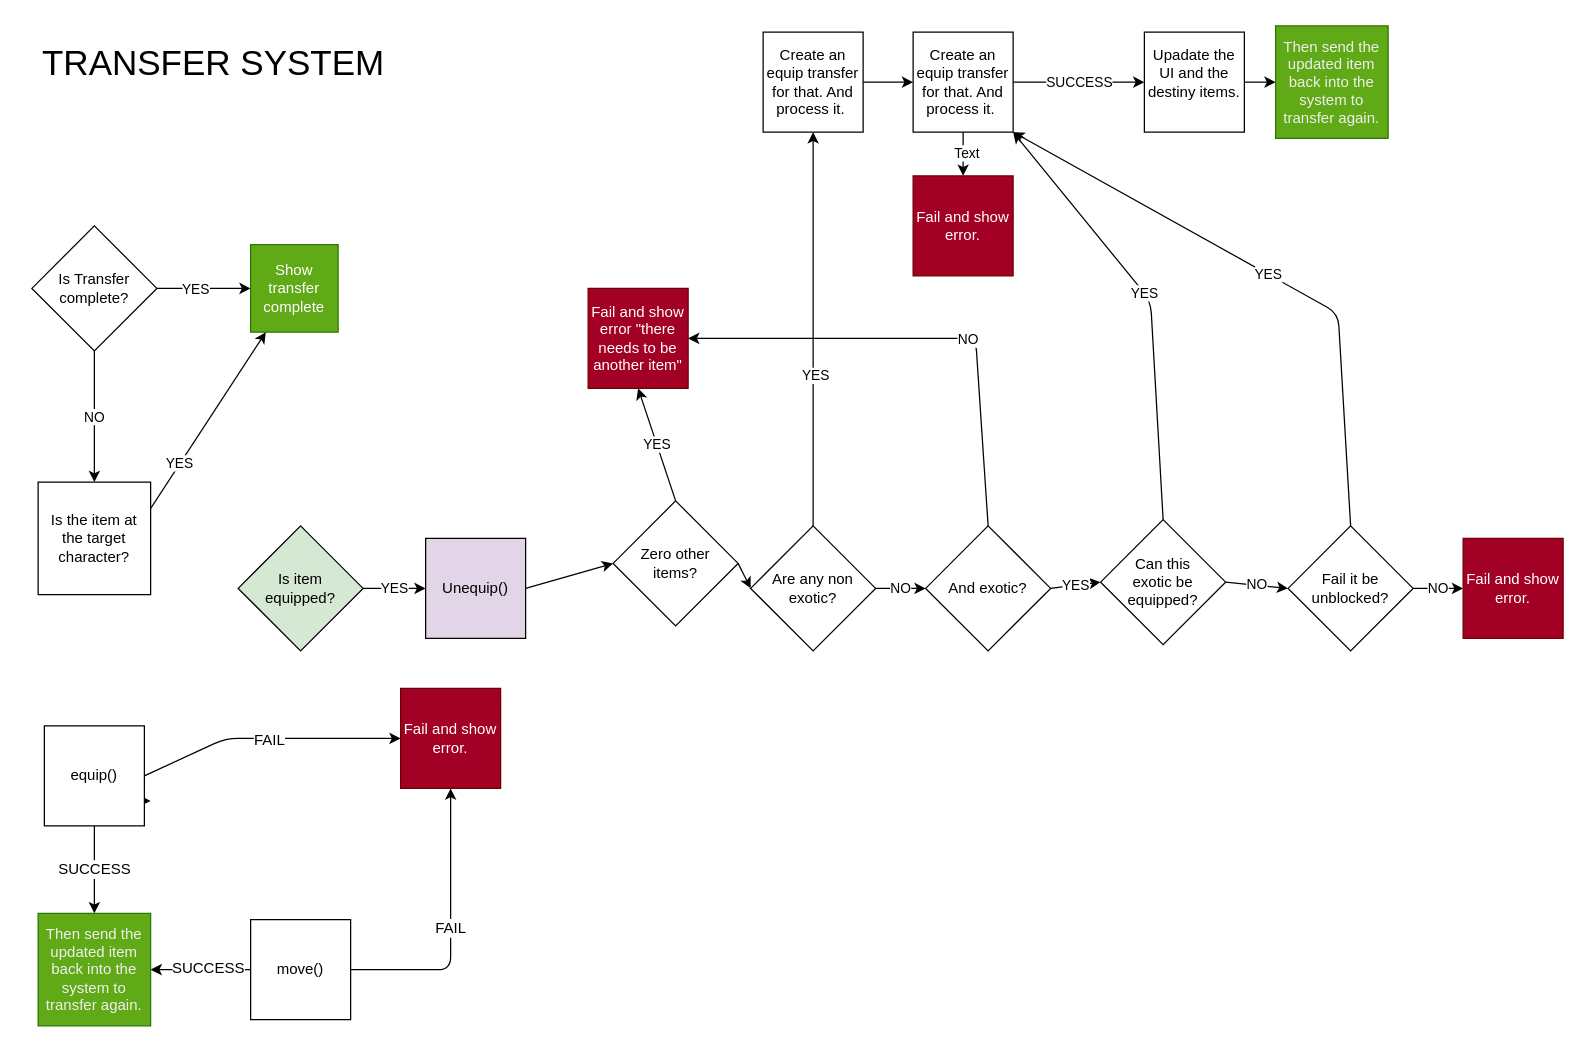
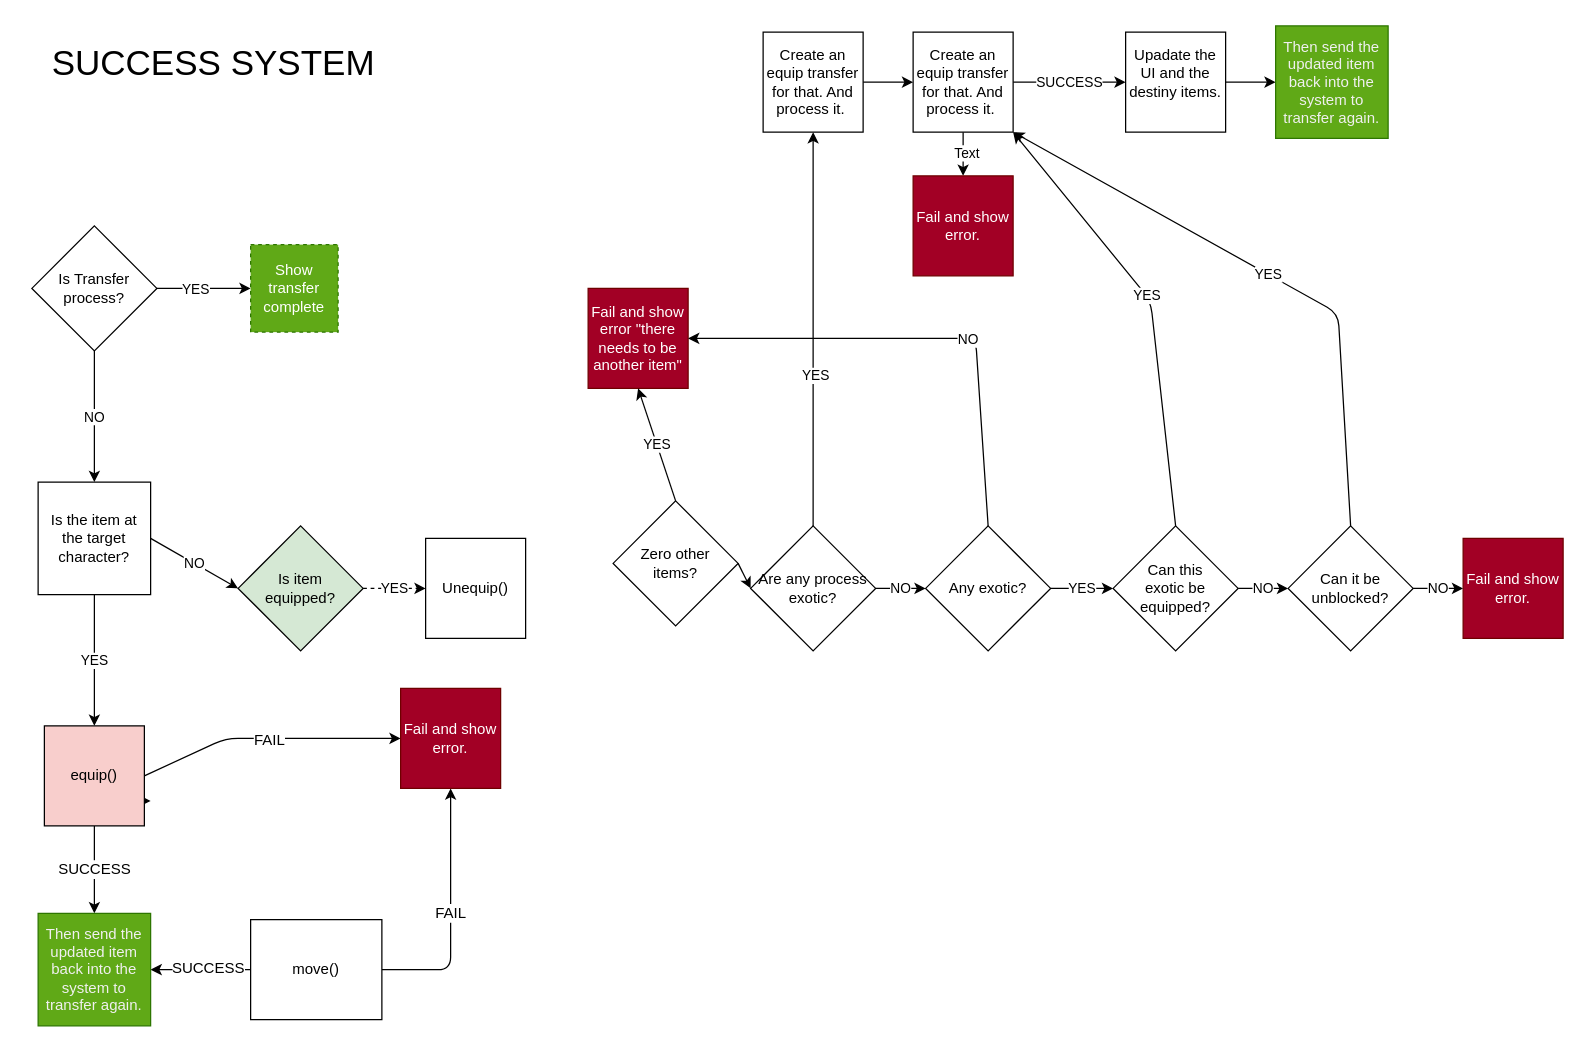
(214, 63) -> (214, 63)
(1194, 82) -> (1176, 82)
(94, 288) -> (94, 288)
(294, 288) -> (294, 288)
(206, 424) -> (94, 656)
none -> (191, 561)
(565, 577) -> none
(1163, 582) -> (1176, 588)
(372, 588) -> (372, 588)
(476, 588) -> (476, 588)
(813, 588) -> (813, 588)
(988, 588) -> (988, 588)
(1351, 588) -> (1351, 588)
(94, 776) -> (94, 776)
(301, 969) -> (316, 969)
